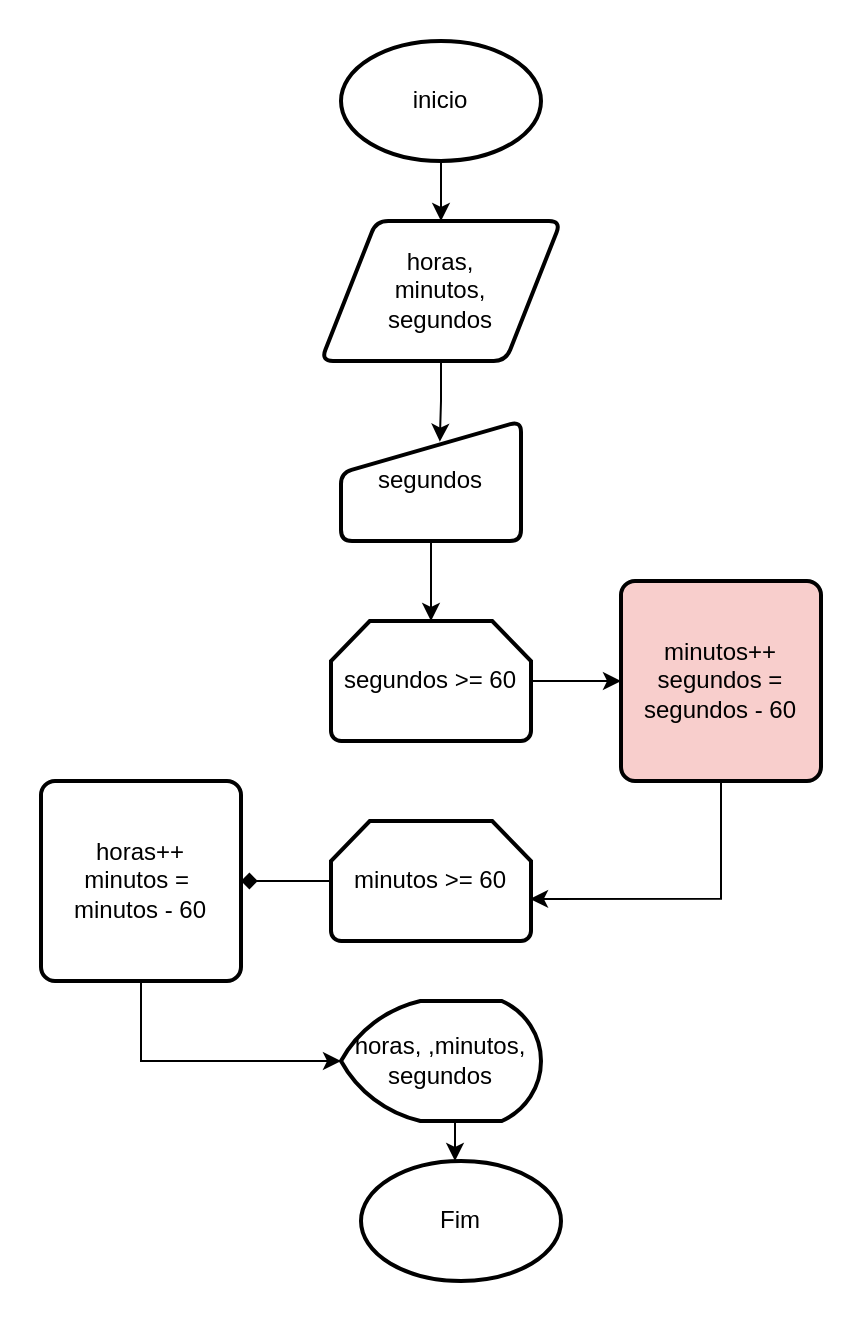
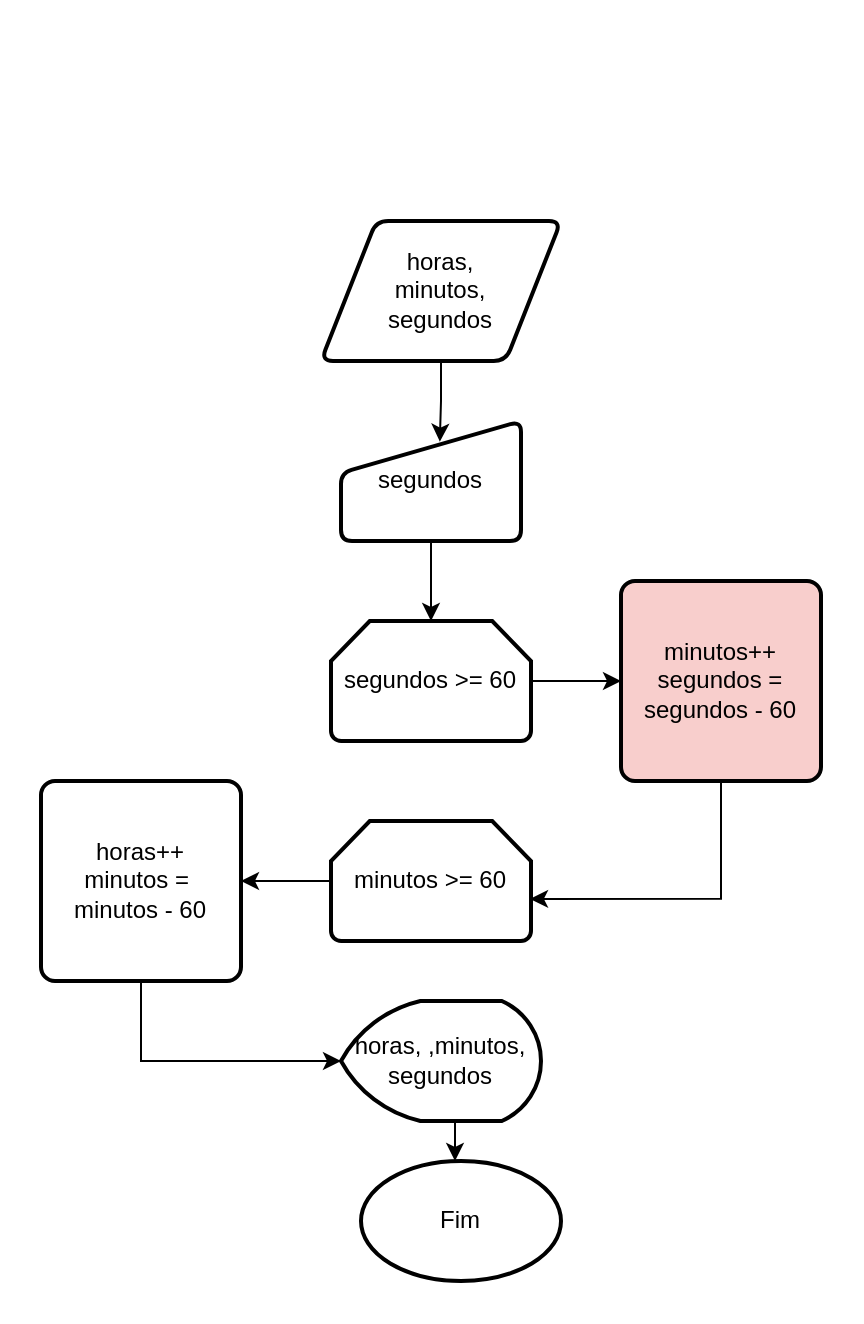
(441, 101) -> none
(441, 184) -> none
(257, 881) -> (256, 881)
